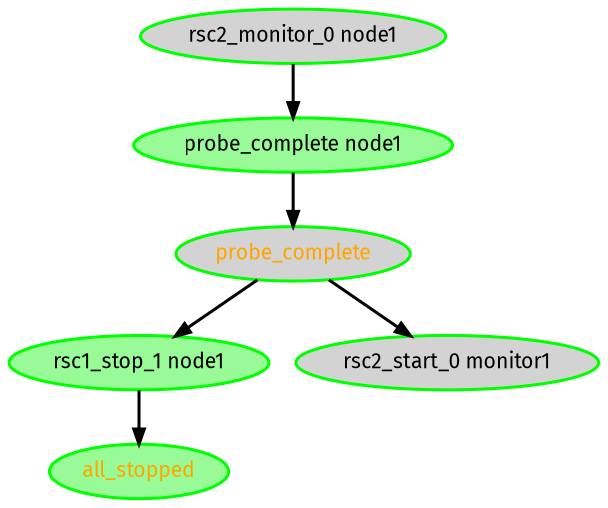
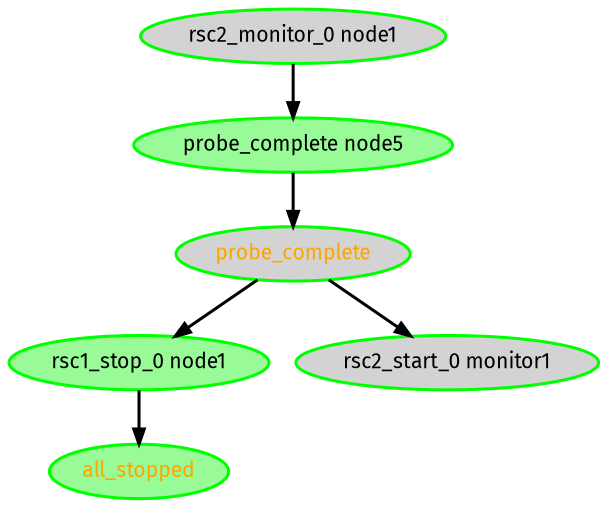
(293, 145) -> (293, 145)
(139, 363) -> (139, 363)
